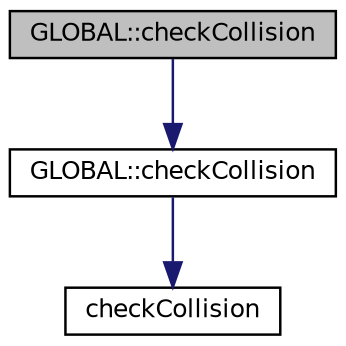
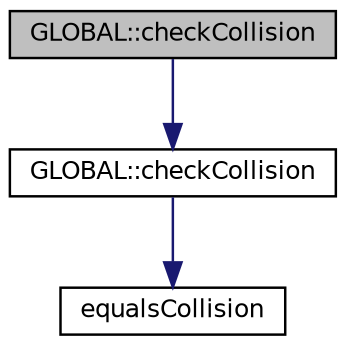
(173, 311) -> (173, 311)
